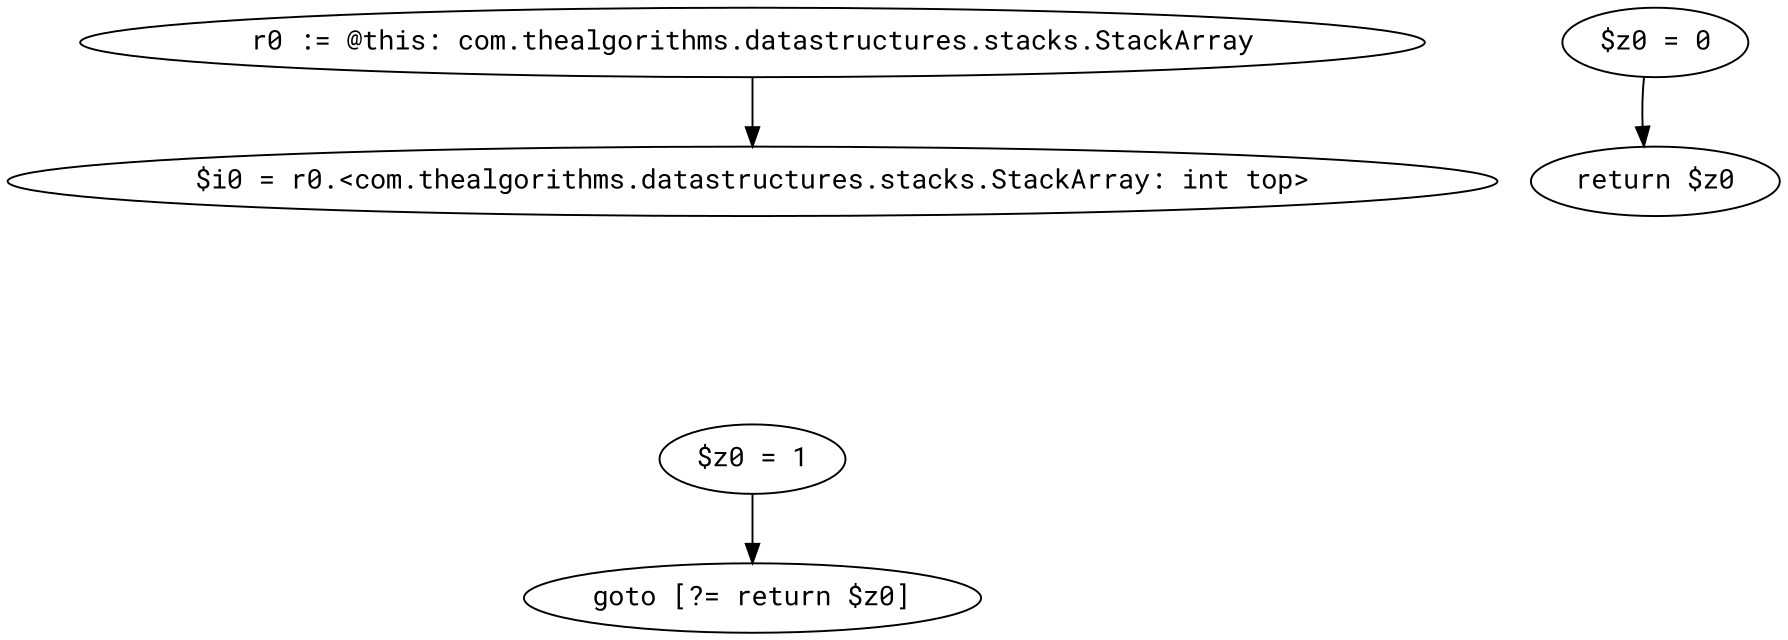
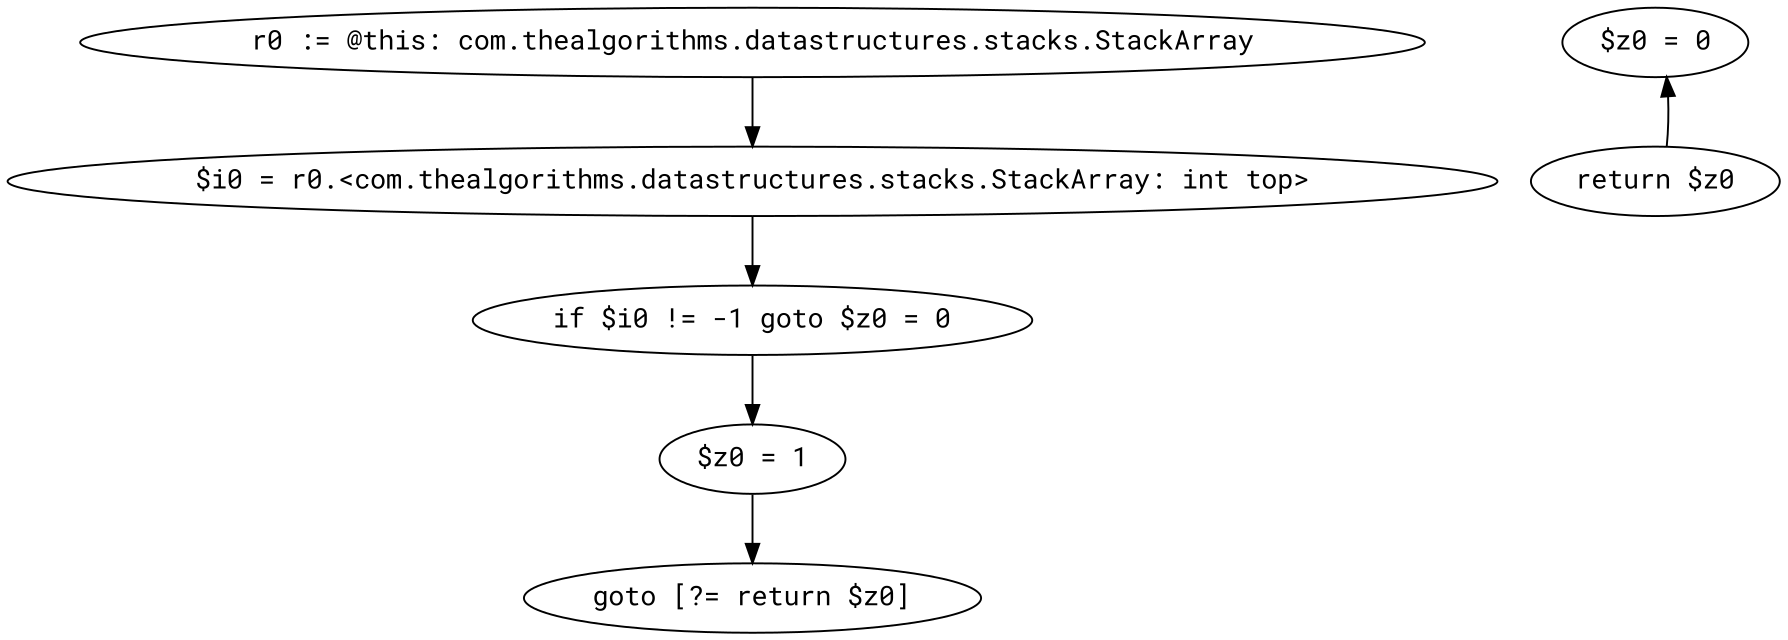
(1642, 102) -> (1668, 121)
none -> (753, 320)
